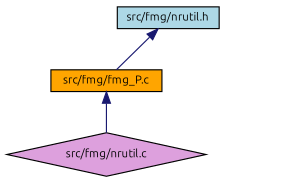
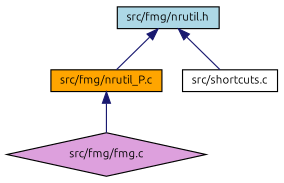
(106, 81) -> (106, 81)
none -> (230, 81)
(106, 155) -> (106, 155)
